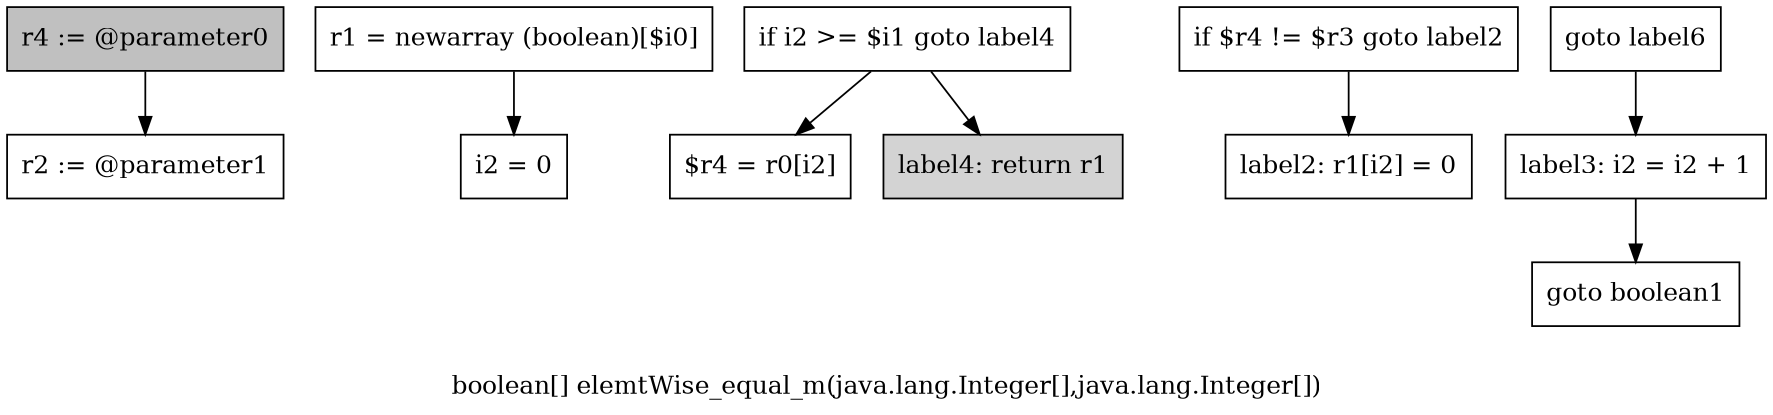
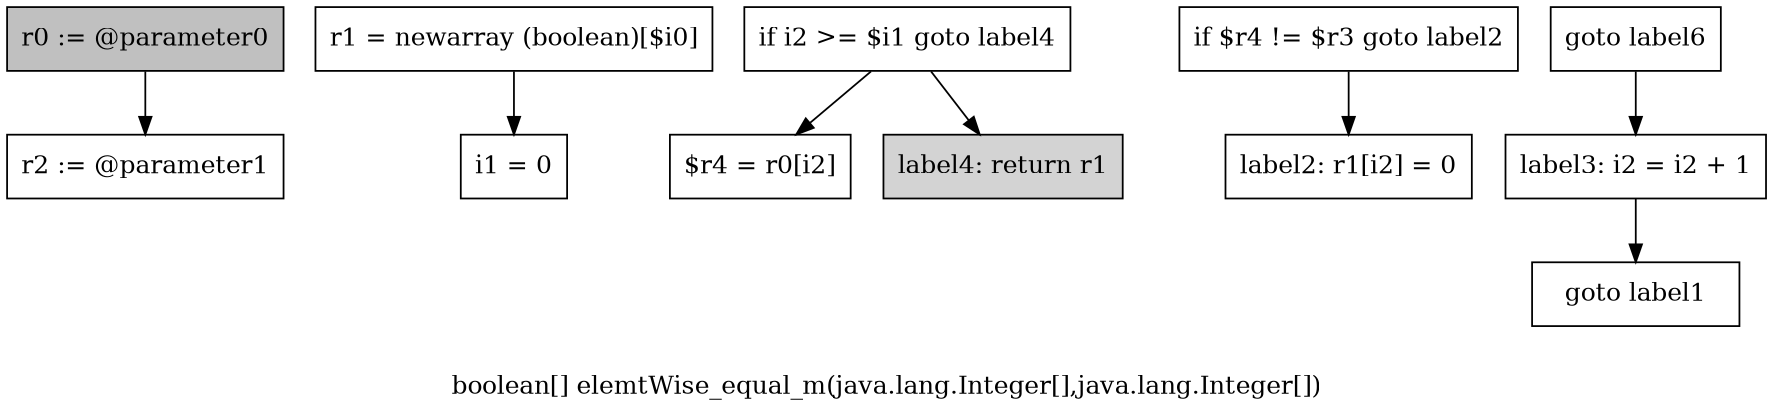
(145, 39) -> (145, 39)
(514, 167) -> (514, 167)
(1636, 294) -> (1636, 294)
